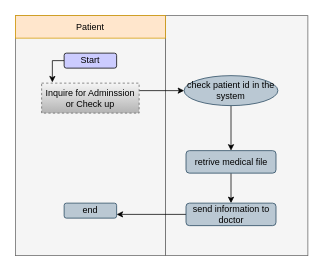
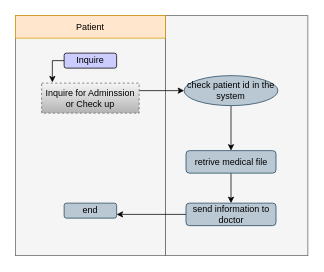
(90, 60) -> (90, 60)
